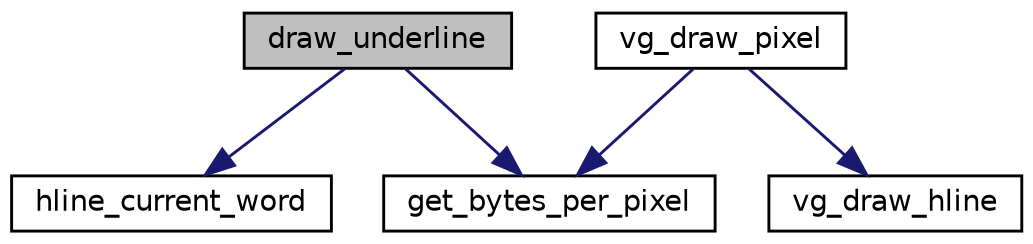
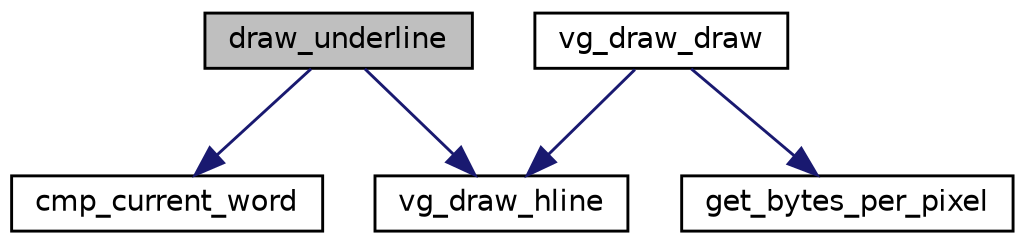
(721, 41) -> (661, 41)
(453, 112) -> (409, 112)
(172, 203) -> (167, 203)
